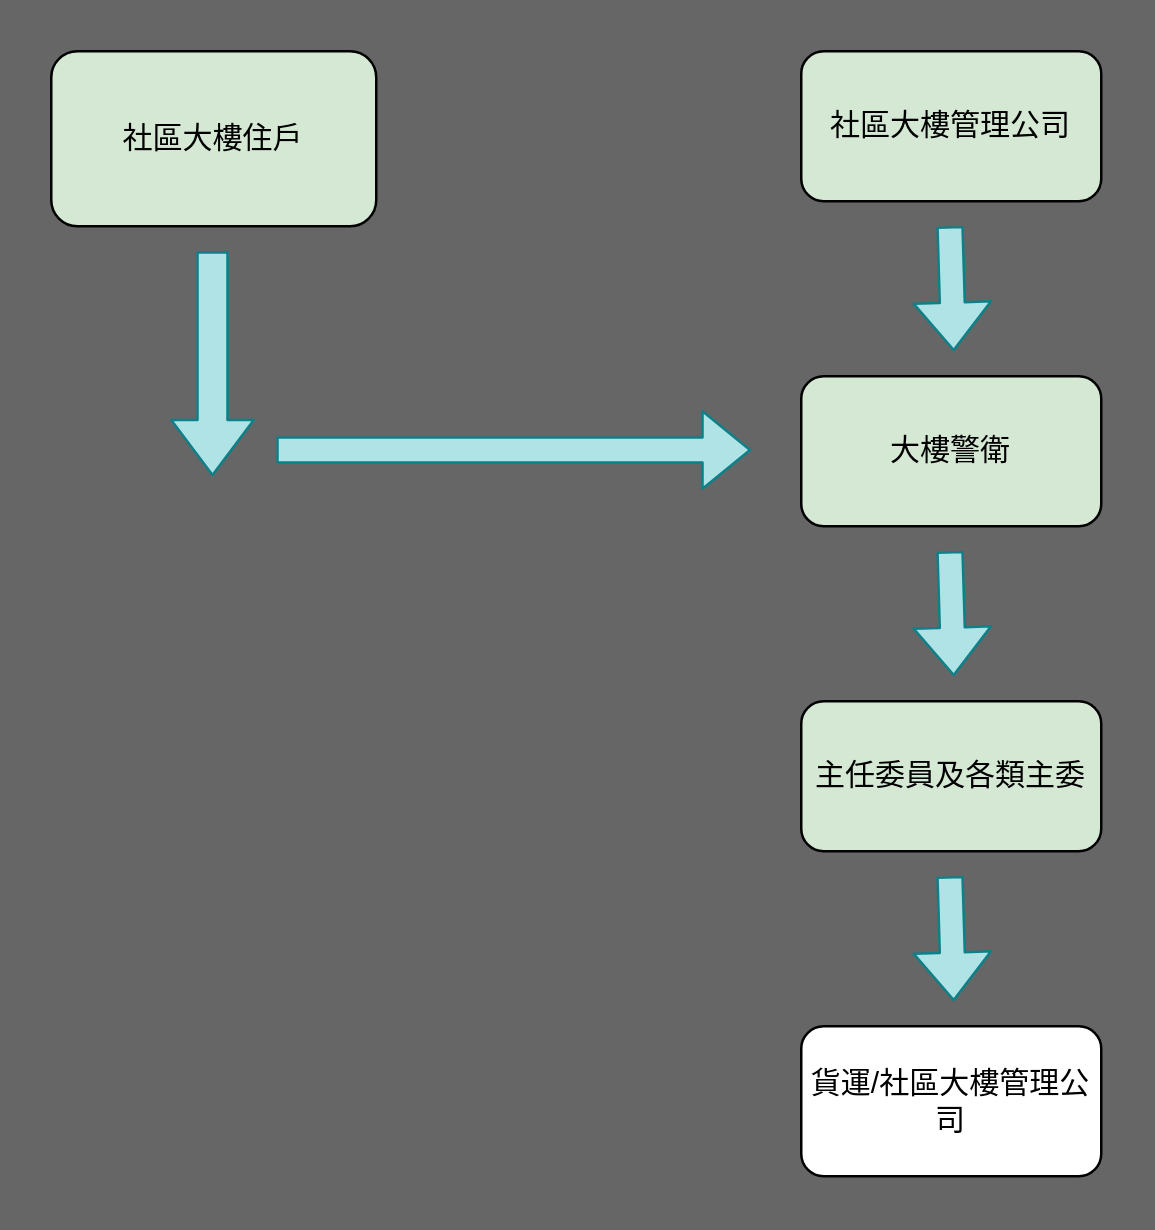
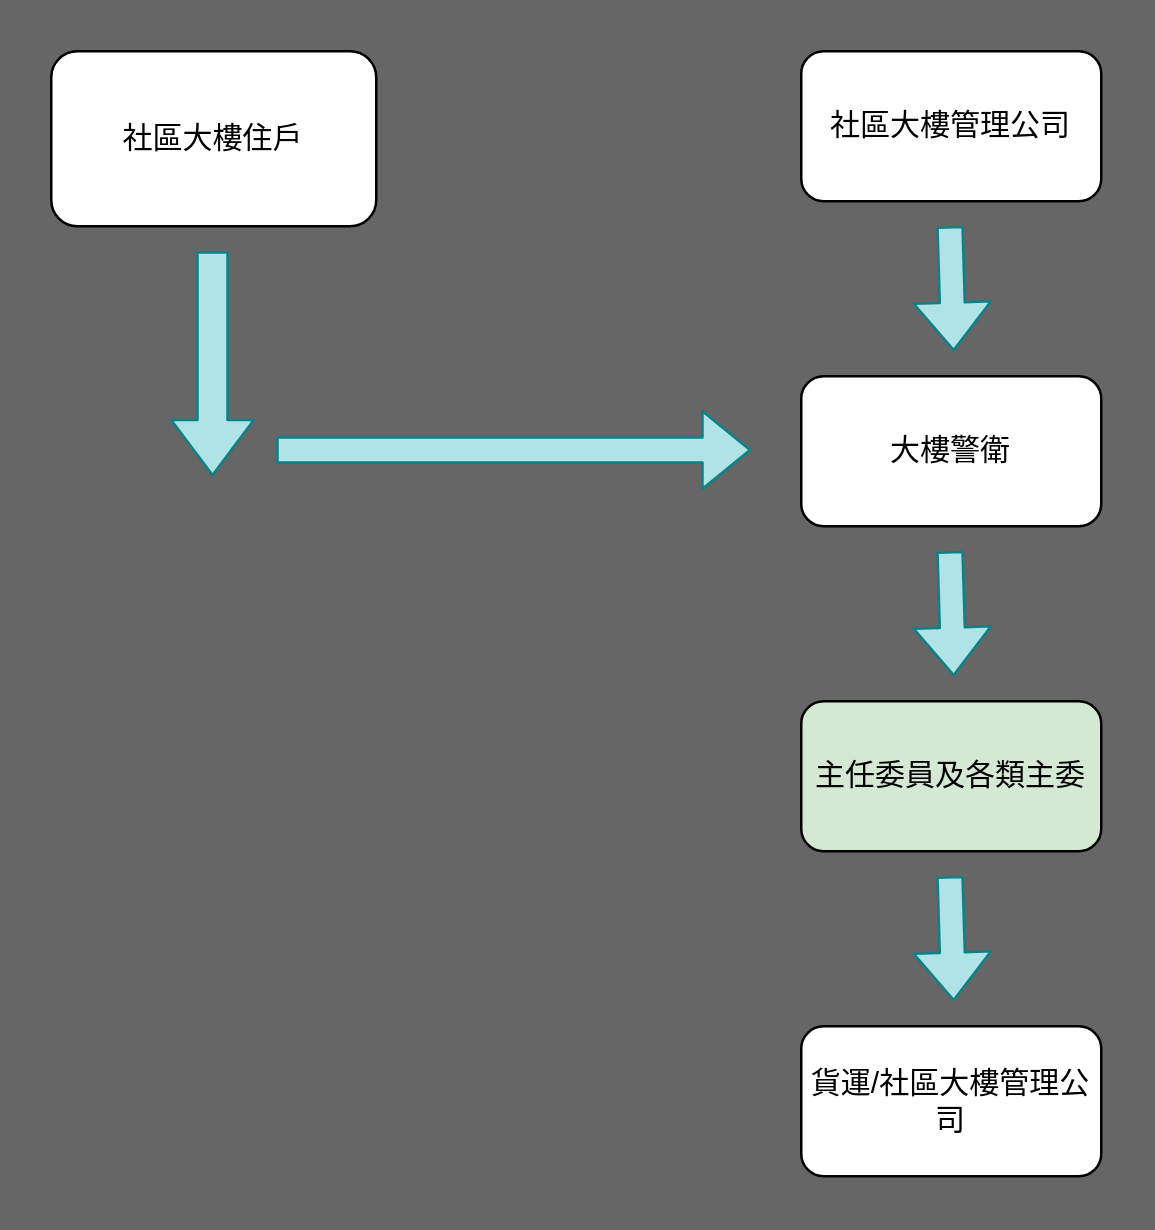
(951, 126) -> (951, 126)
(214, 139) -> (214, 139)
(951, 451) -> (951, 451)
